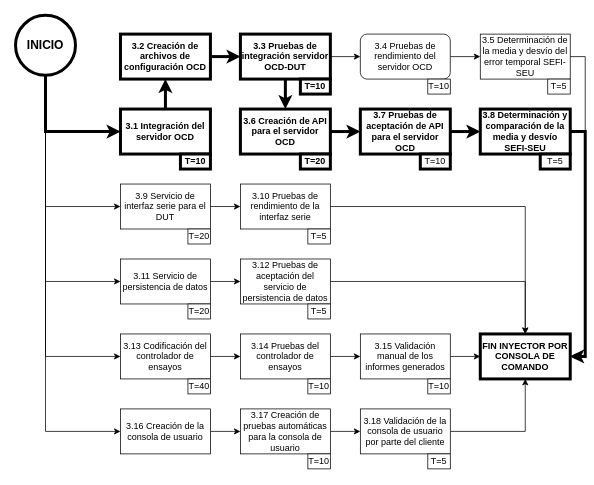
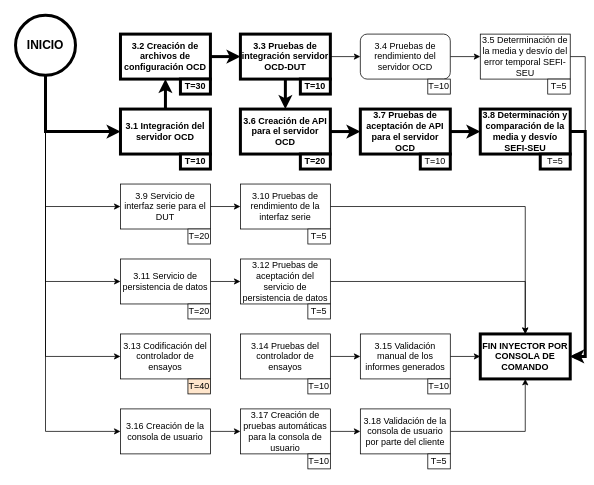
none -> (195, 87)
(222, 357) -> none
(199, 387) -> (199, 387)
